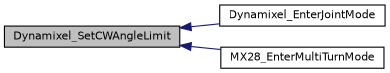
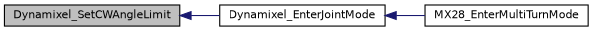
(206, 48) -> (411, 16)
